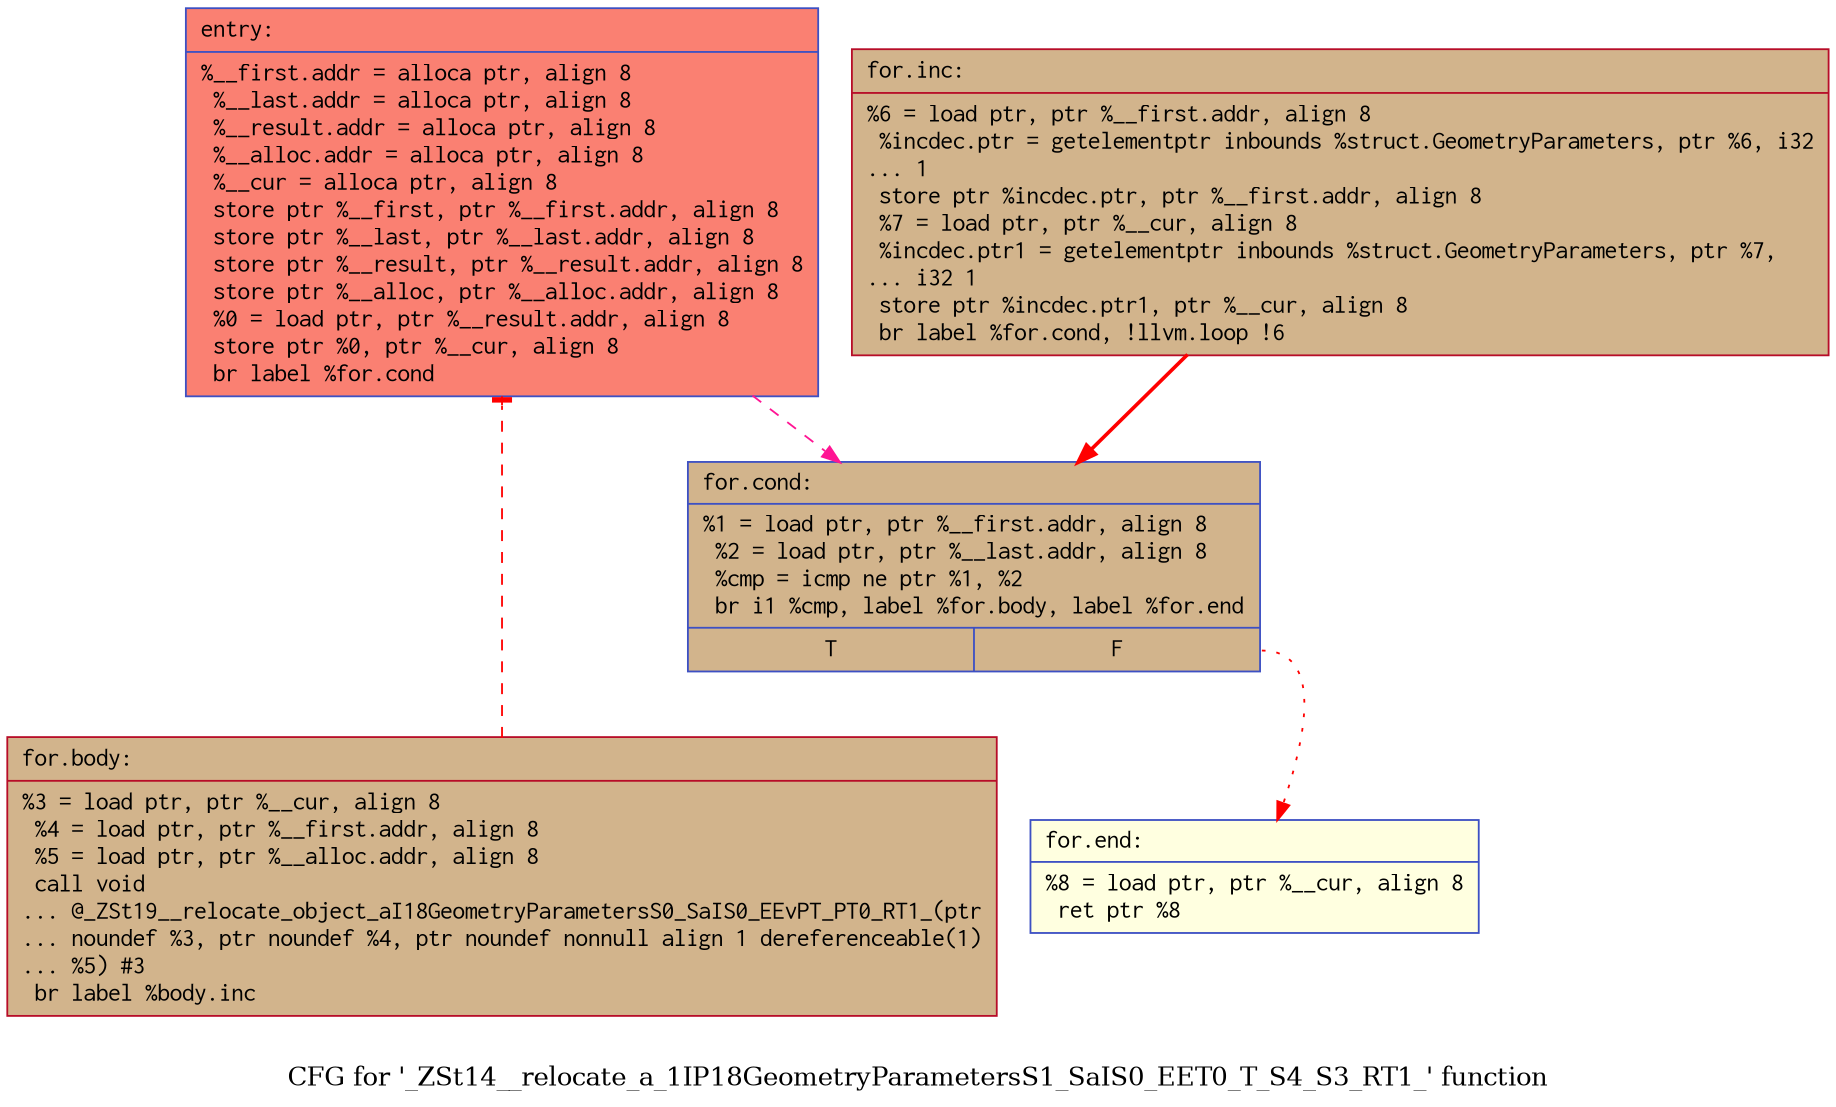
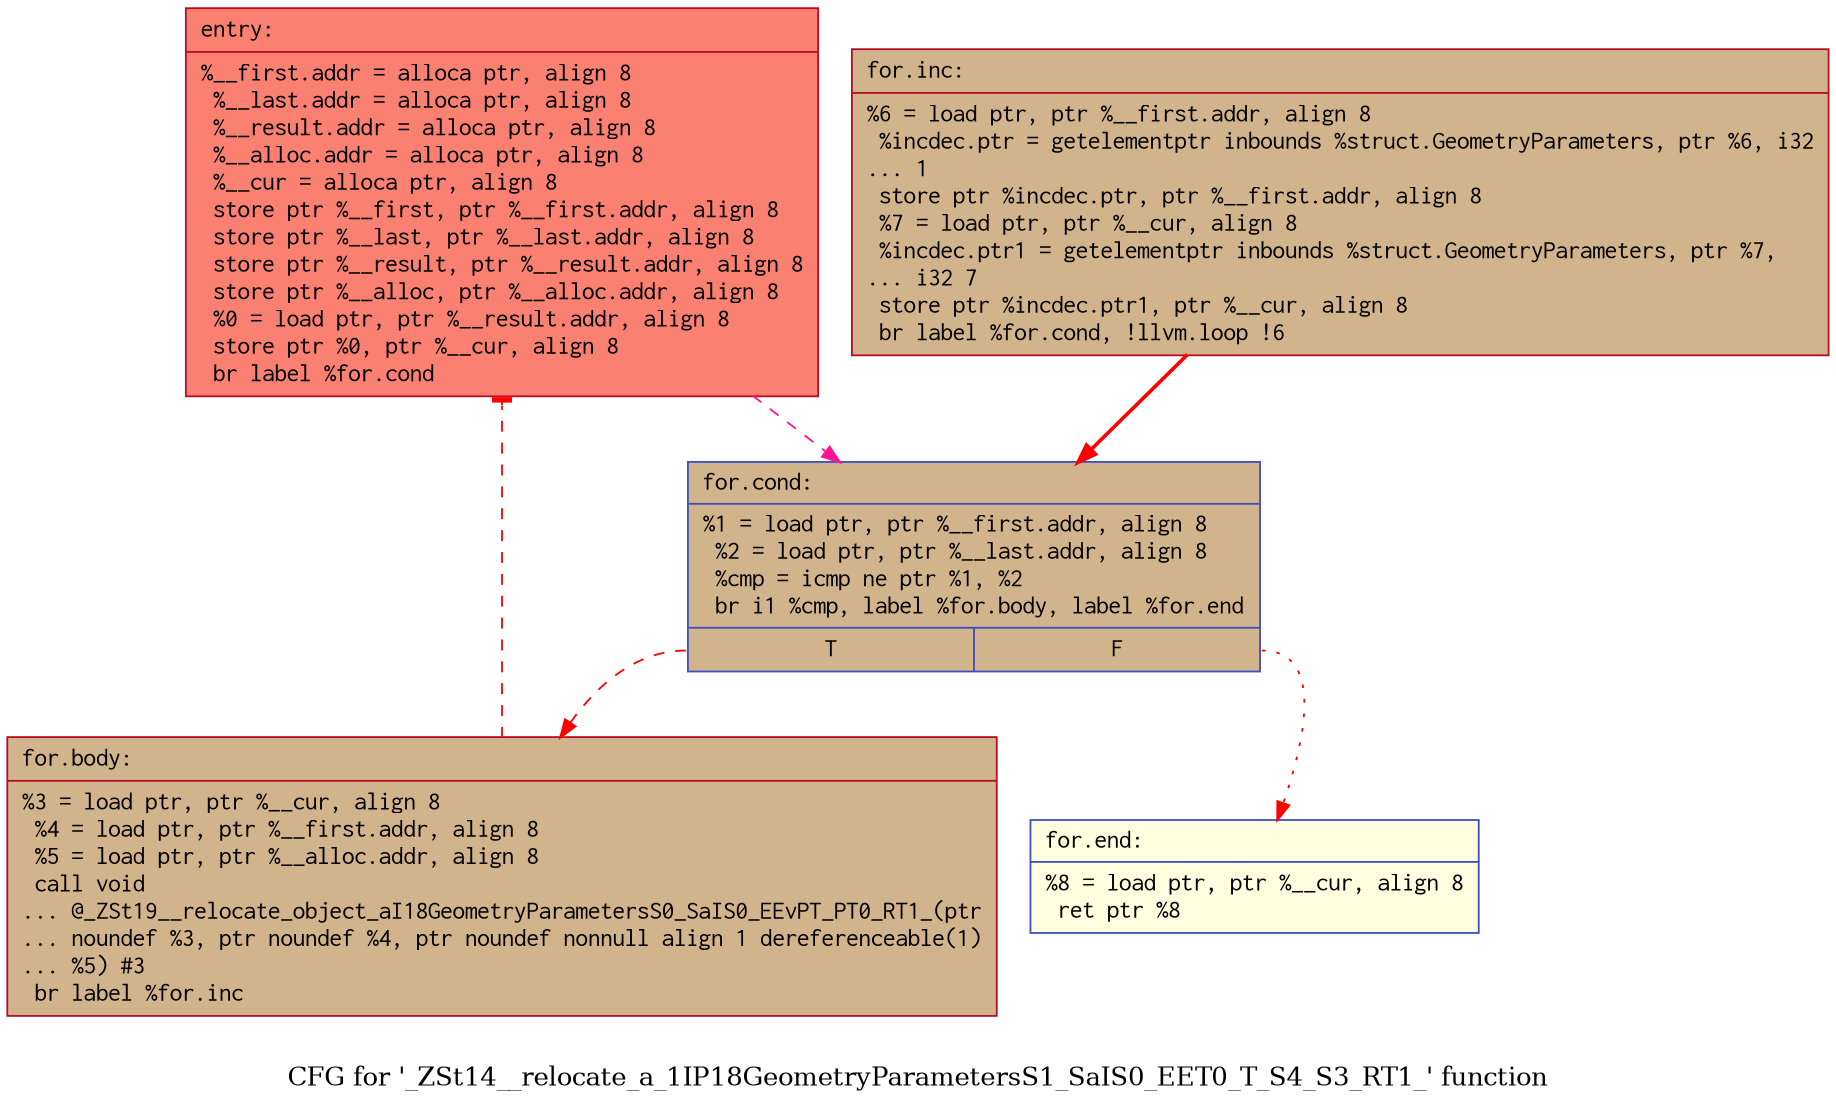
(502, 202) -> (502, 202)
(922, 278) -> (922, 278)
none -> (620, 672)
(139, 993) -> (133, 993)
